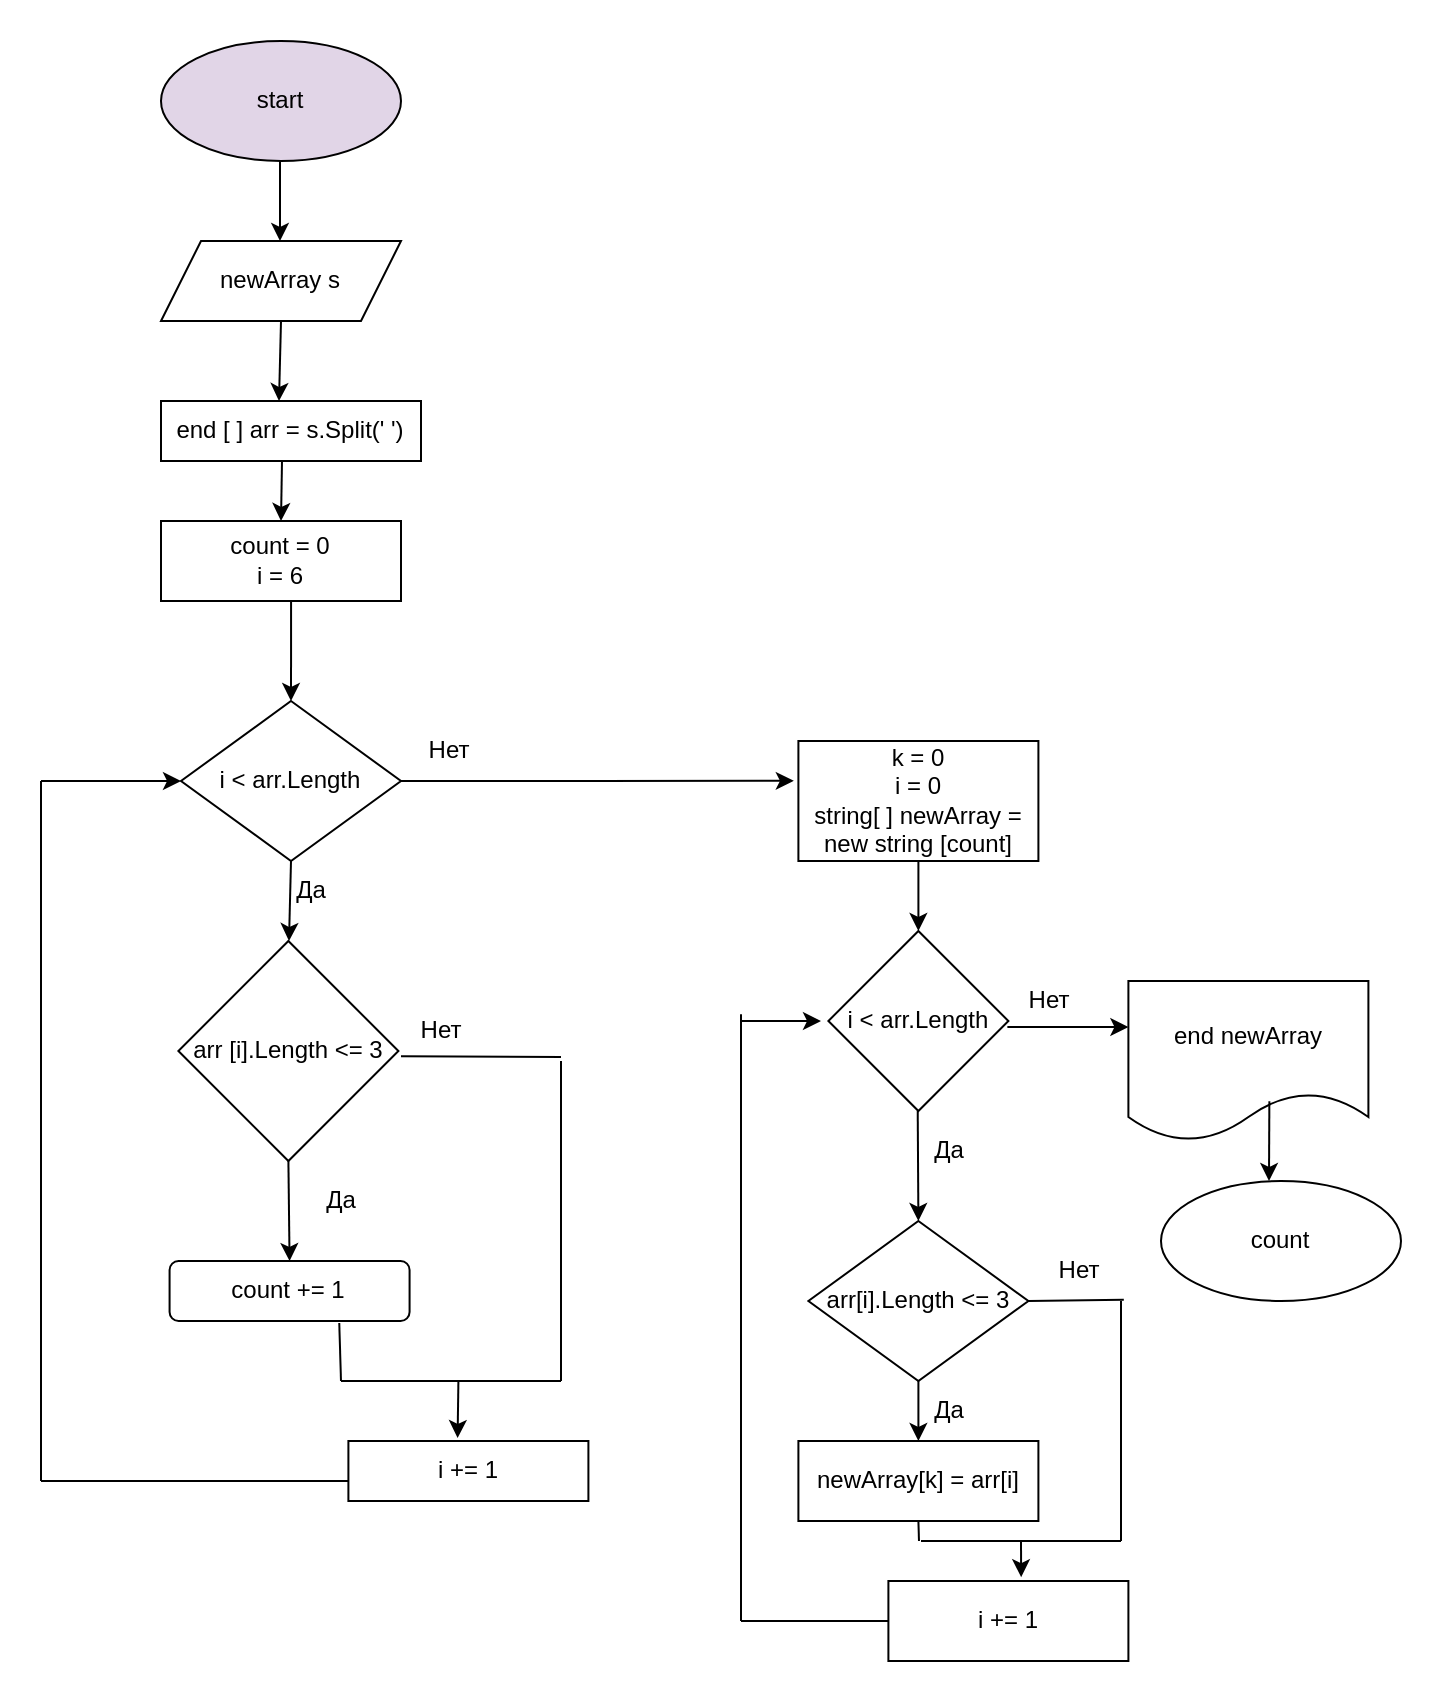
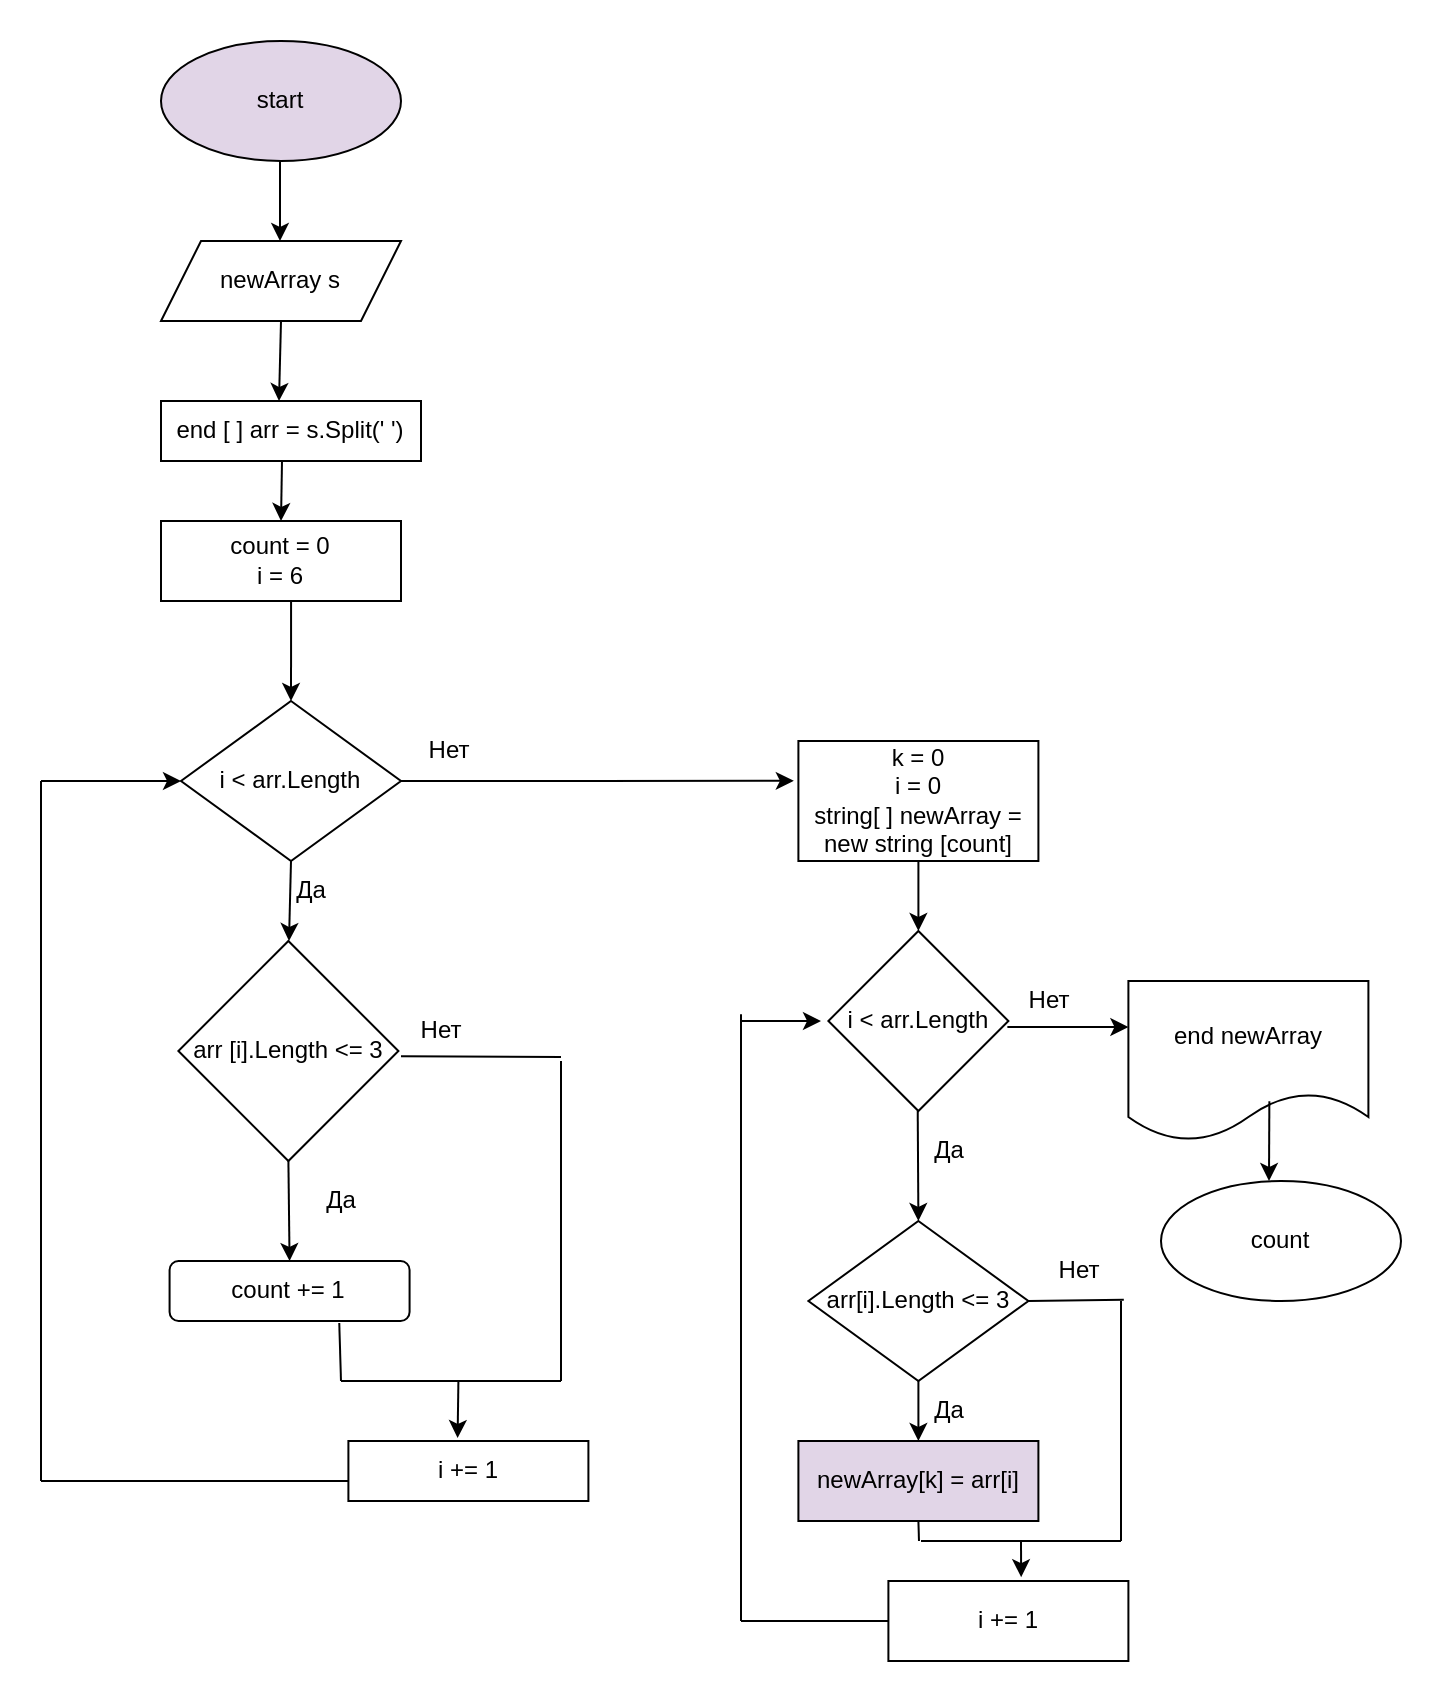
(918, 1481) -> (918, 1481)
